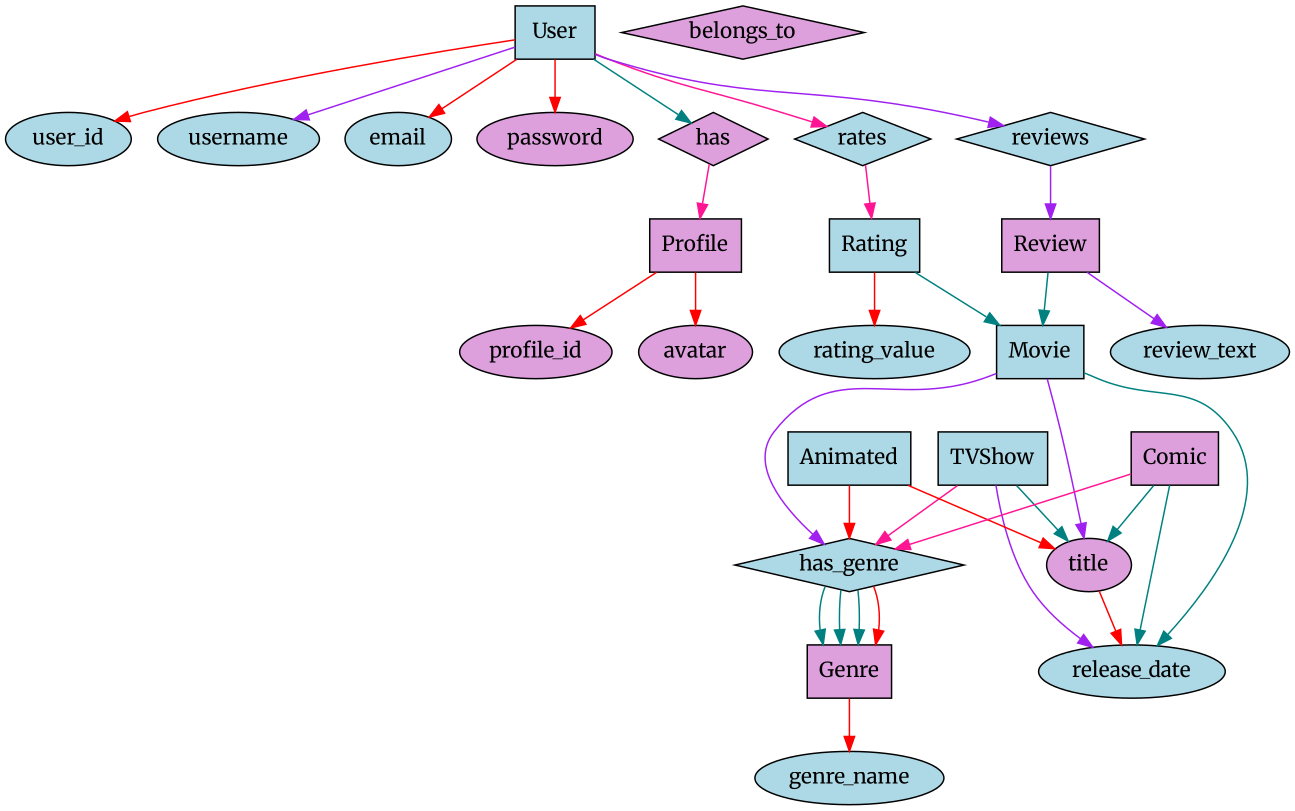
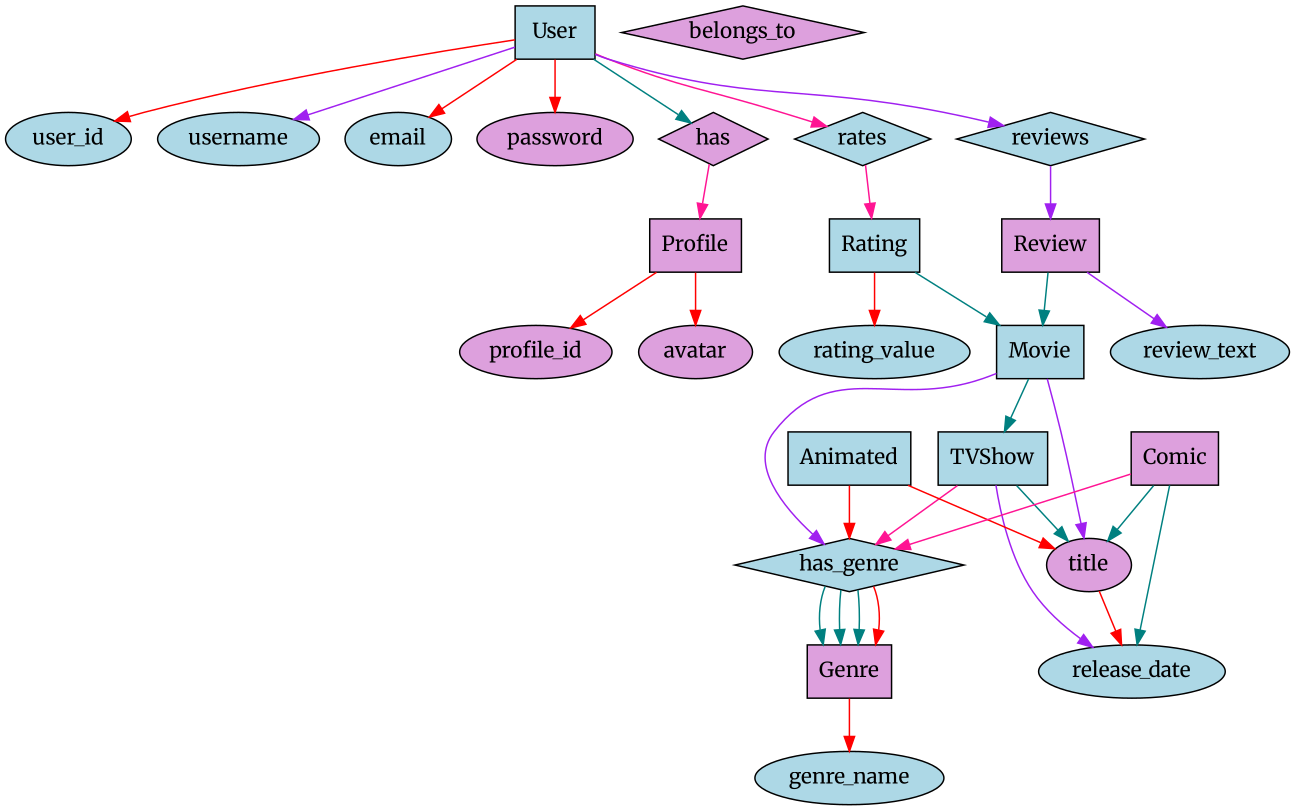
(1245, 461) -> (1020, 399)
